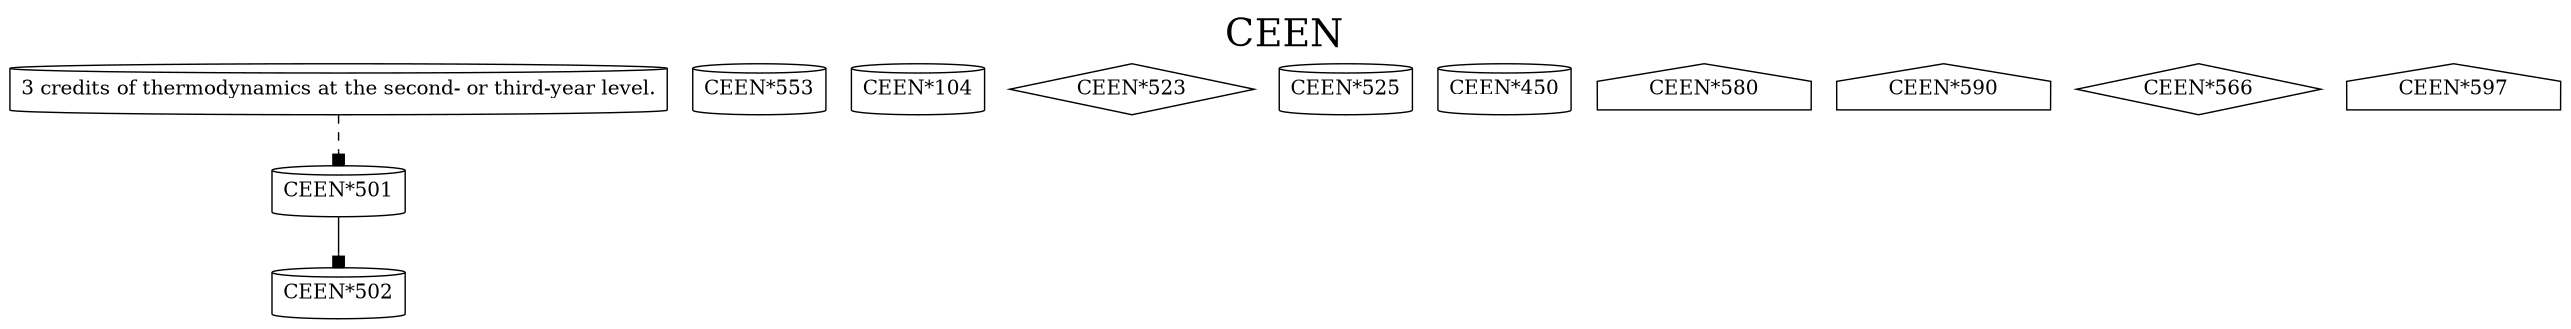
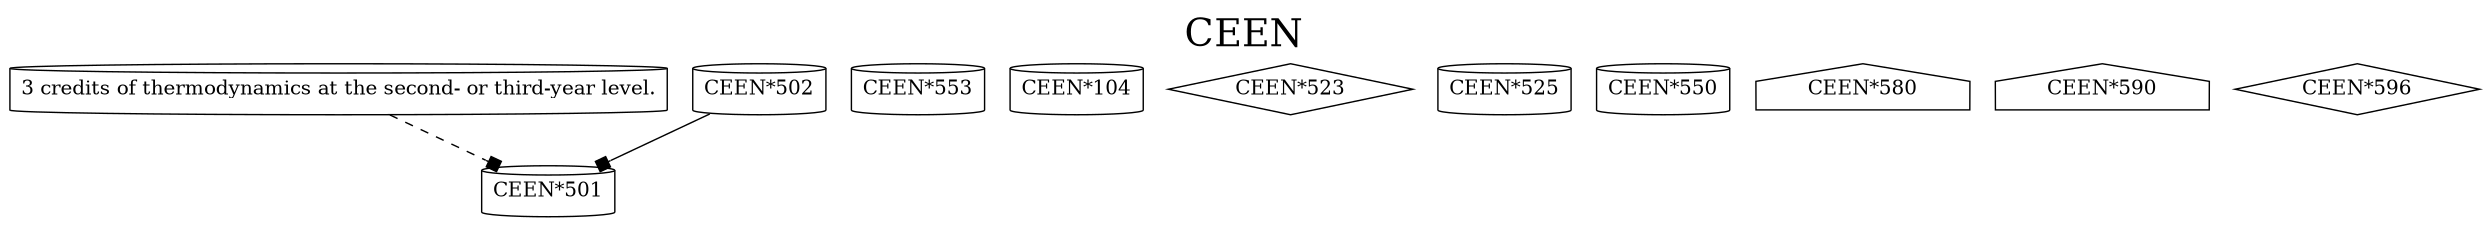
(1504, 89) -> (1663, 89)
(2199, 89) -> (2357, 89)
(2454, 89) -> none
(339, 235) -> (660, 137)
